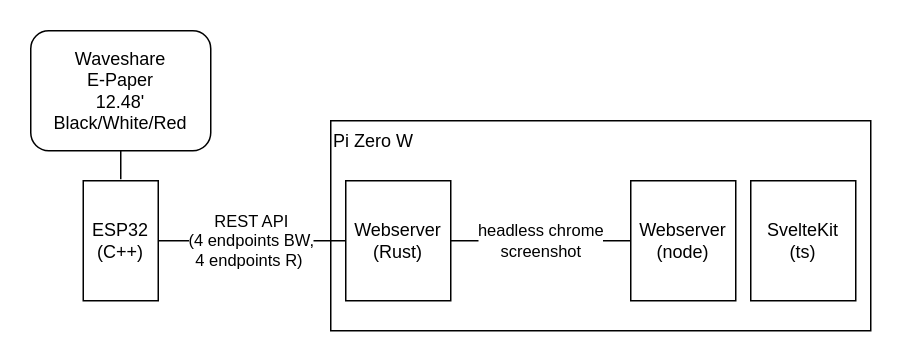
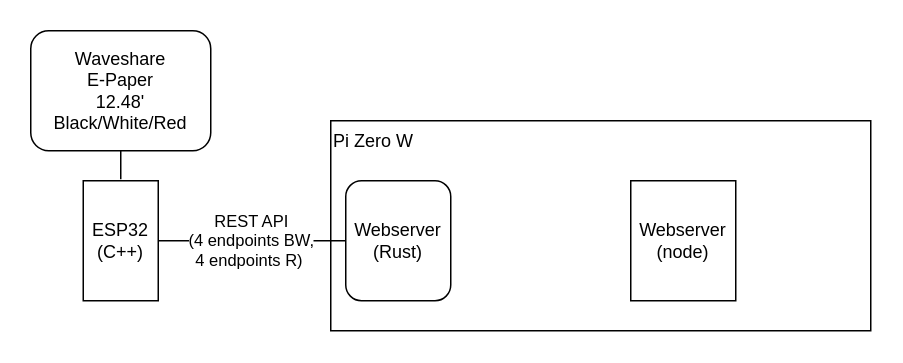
(398, 241) -> (398, 241)
(616, 241) -> none
(803, 241) -> none
